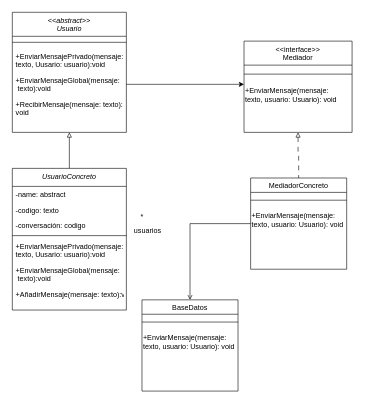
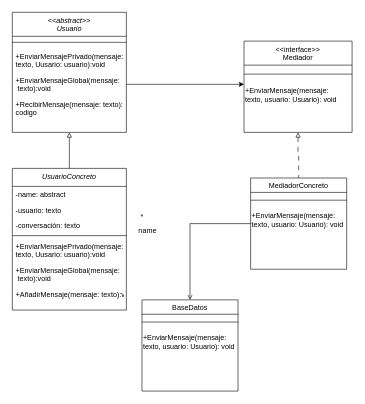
(75, 104) -> (75, 104)
(41, 210) -> (43, 210)
(54, 226) -> (53, 226)
(148, 231) -> (148, 231)
